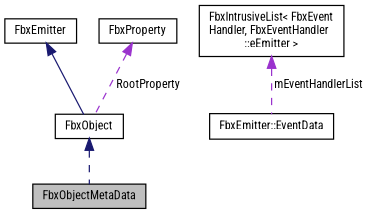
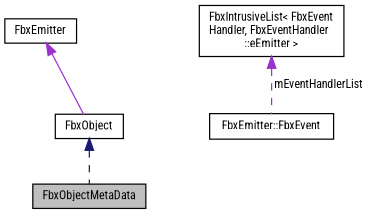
(138, 31) -> none
(68, 84) -> (68, 84)
(272, 126) -> (272, 126)
